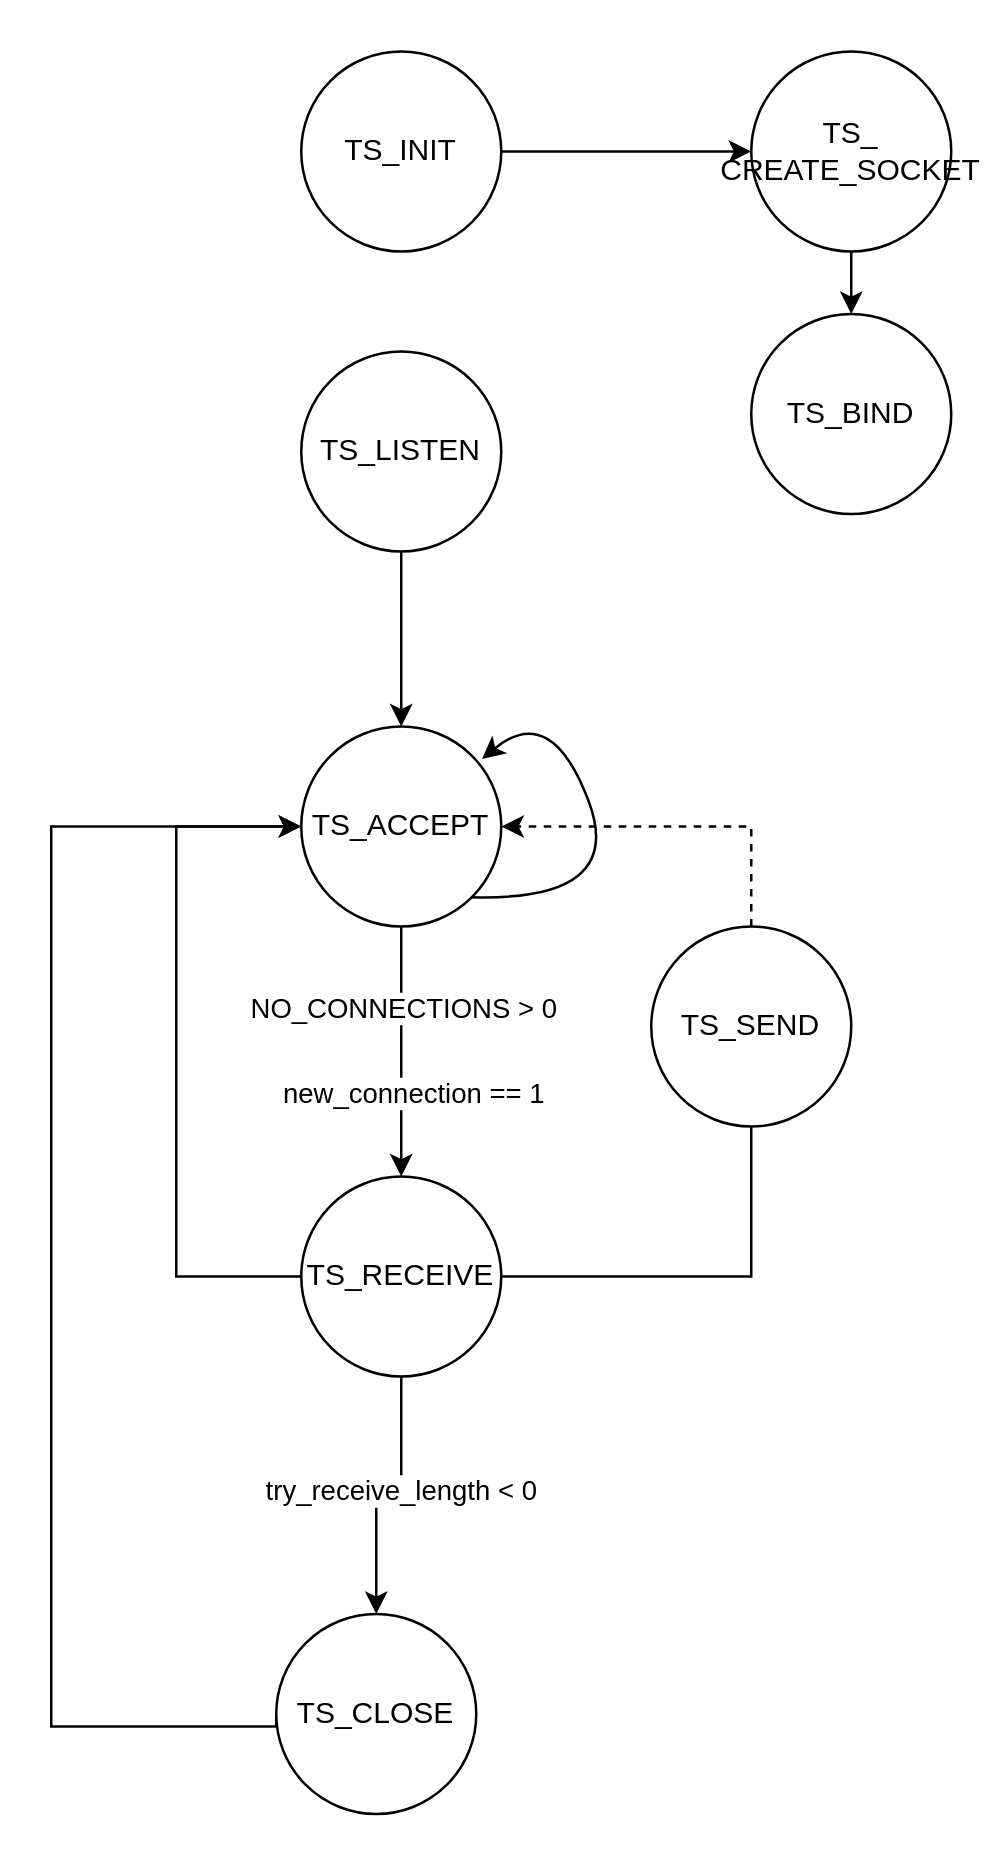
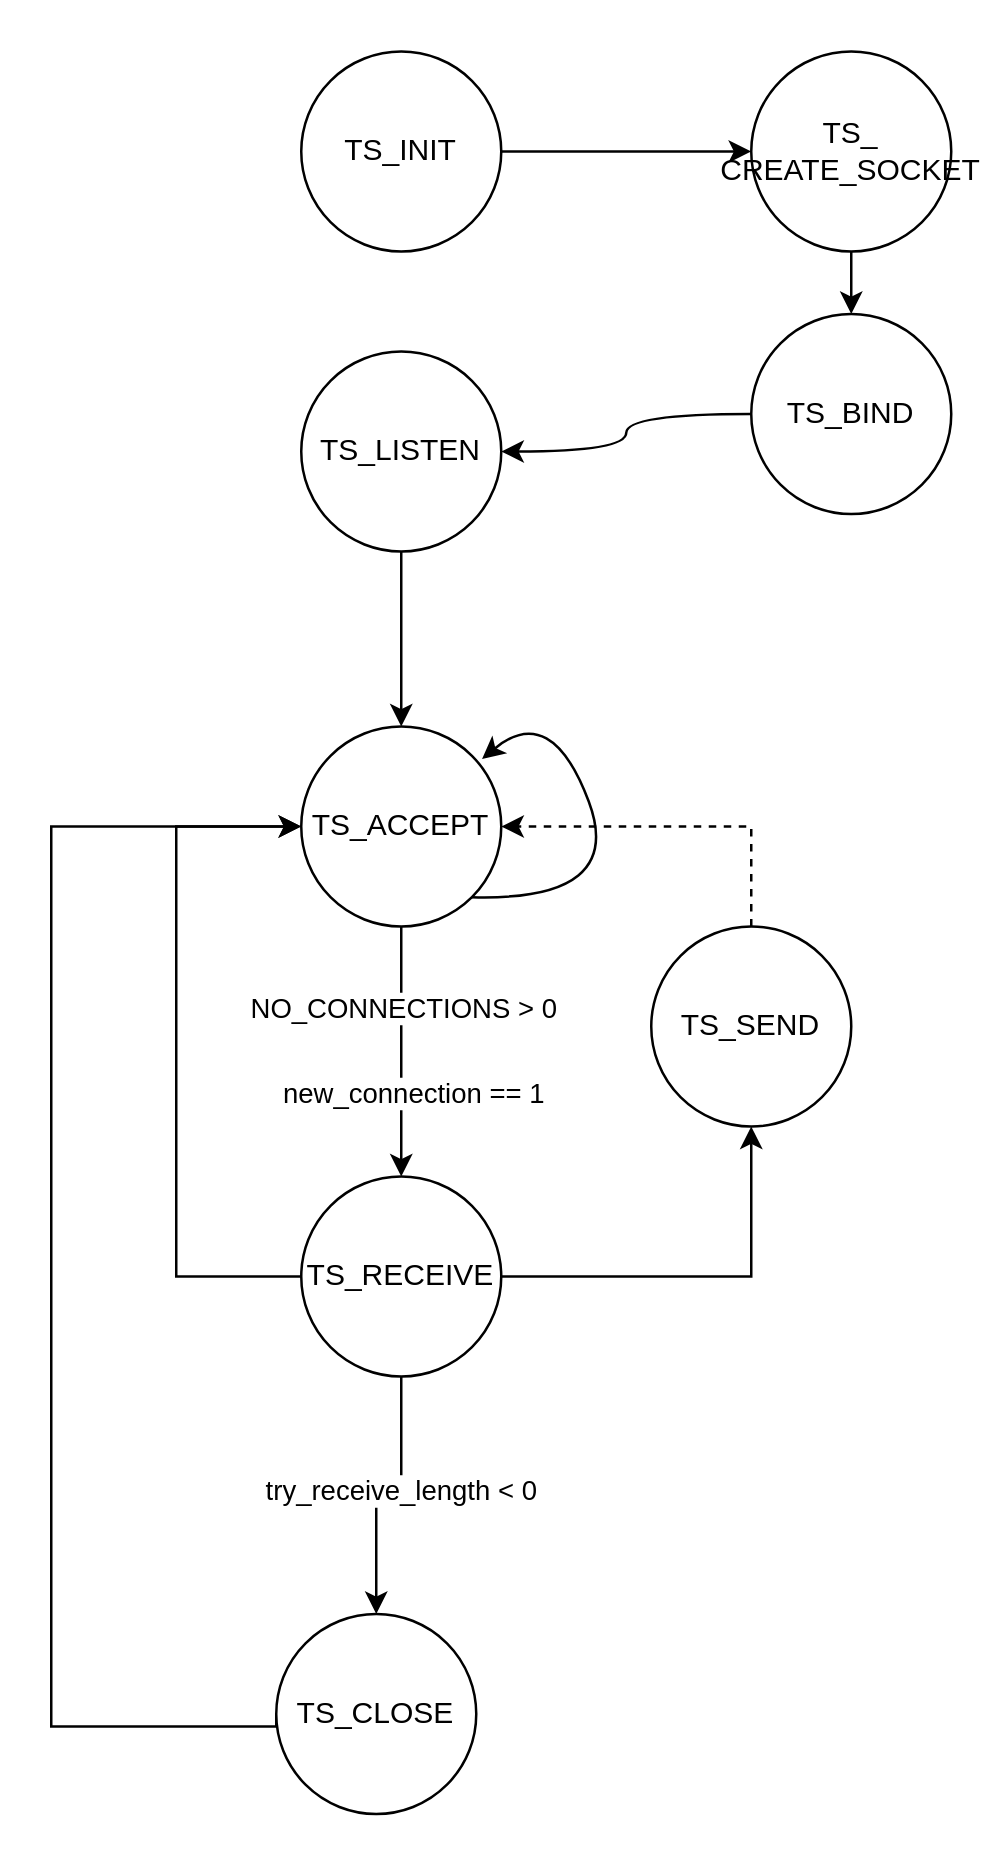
none -> (631, 426)
(751, 1137) -> (751, 1144)
